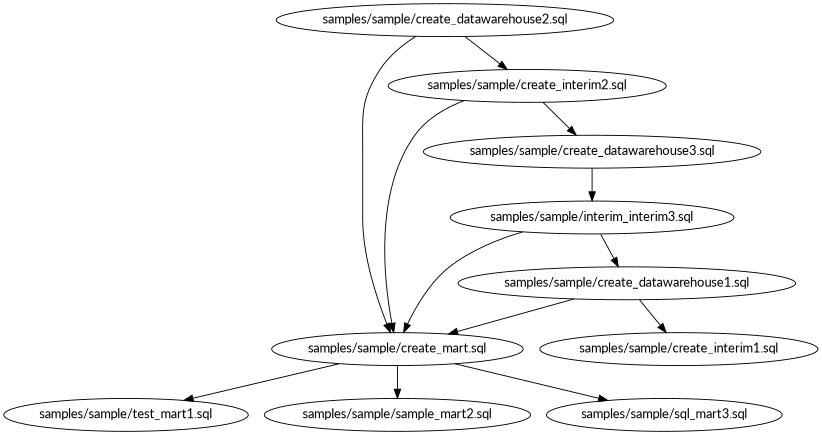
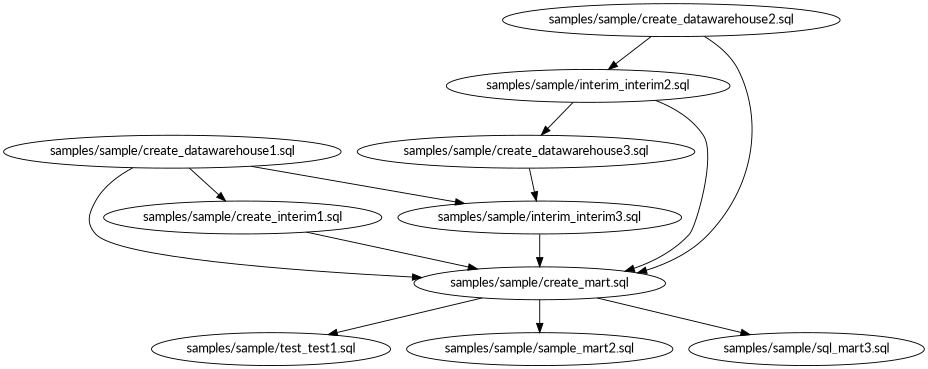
(527, 86) -> (588, 86)
(607, 246) -> (353, 184)
none -> (387, 250)
(126, 415) -> (271, 349)
